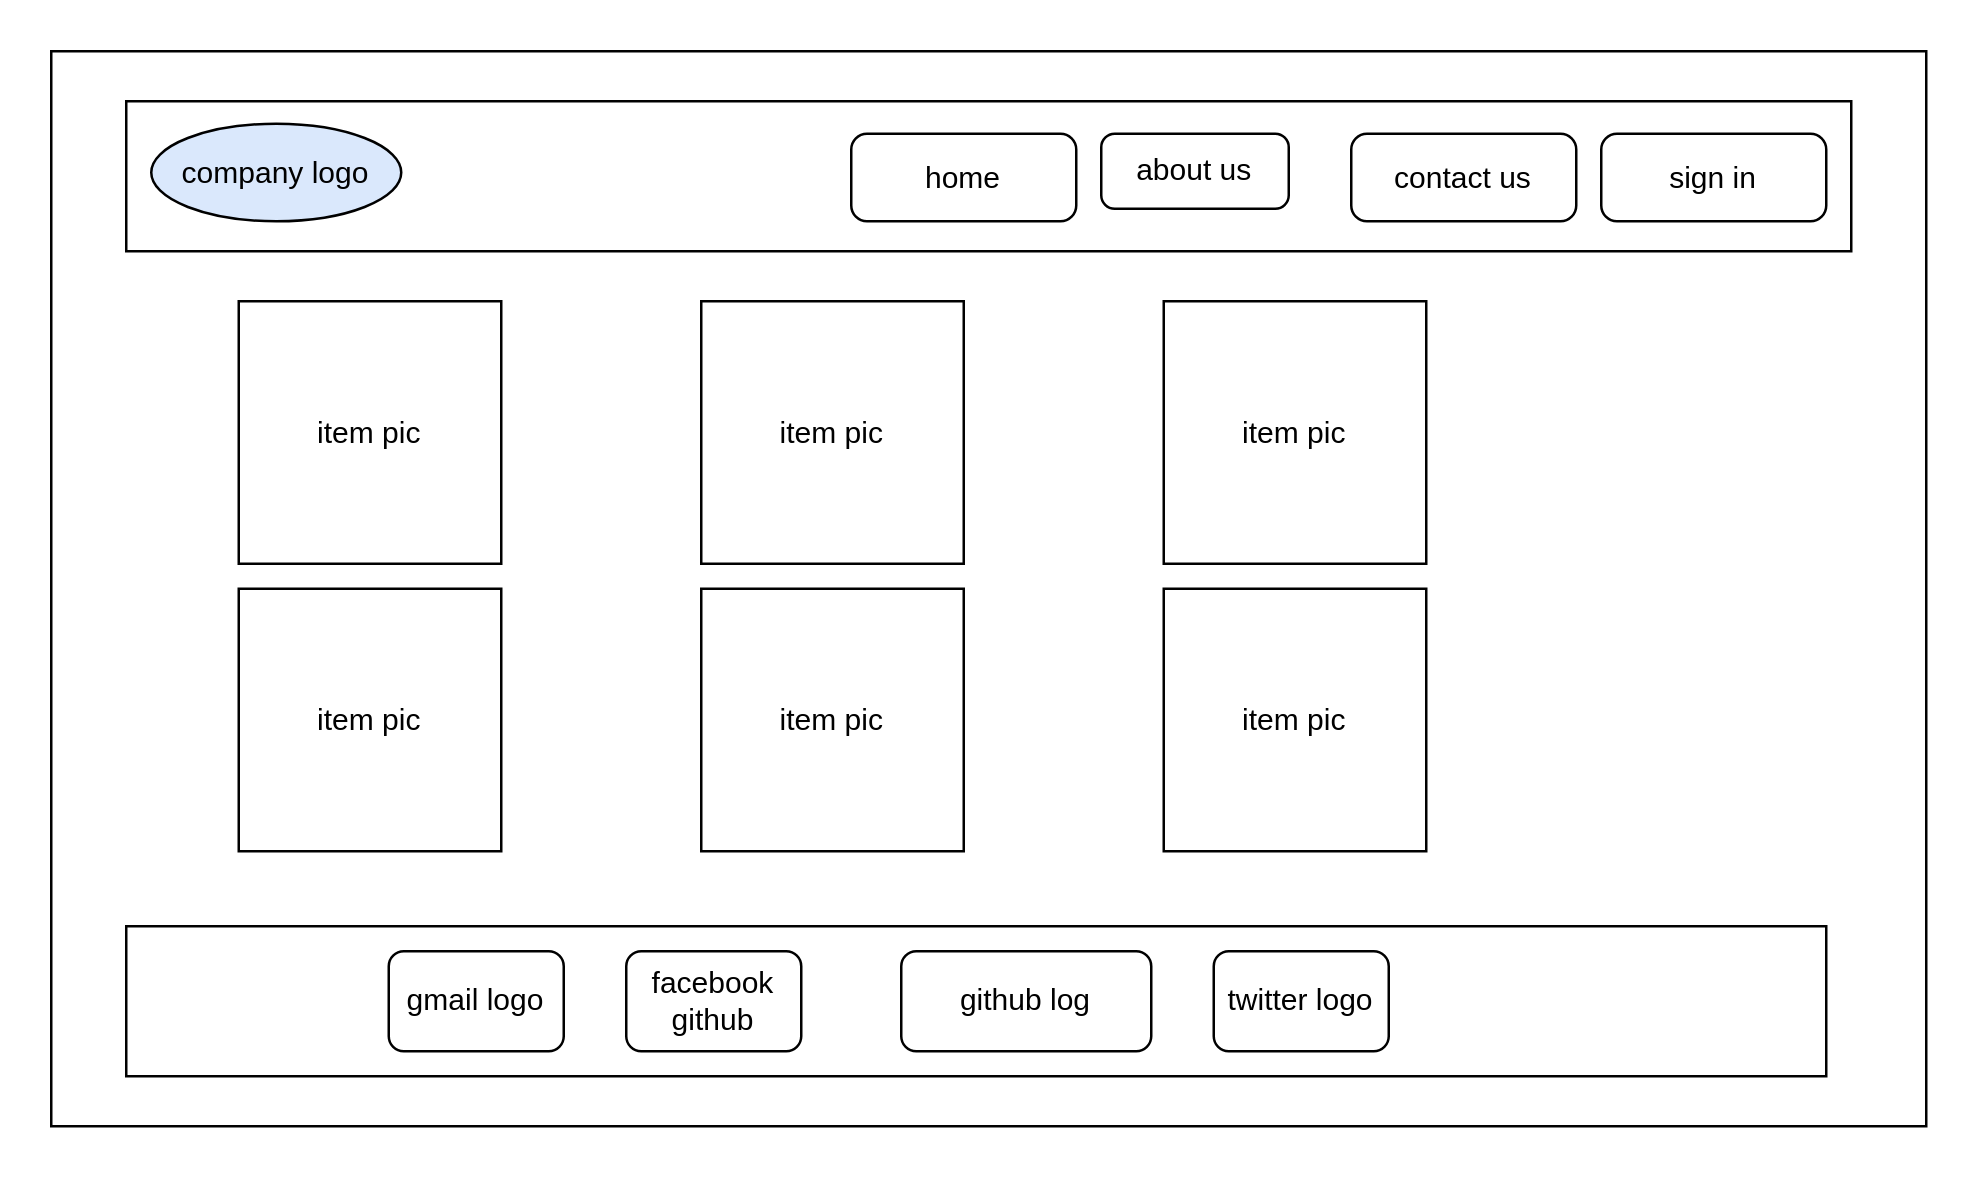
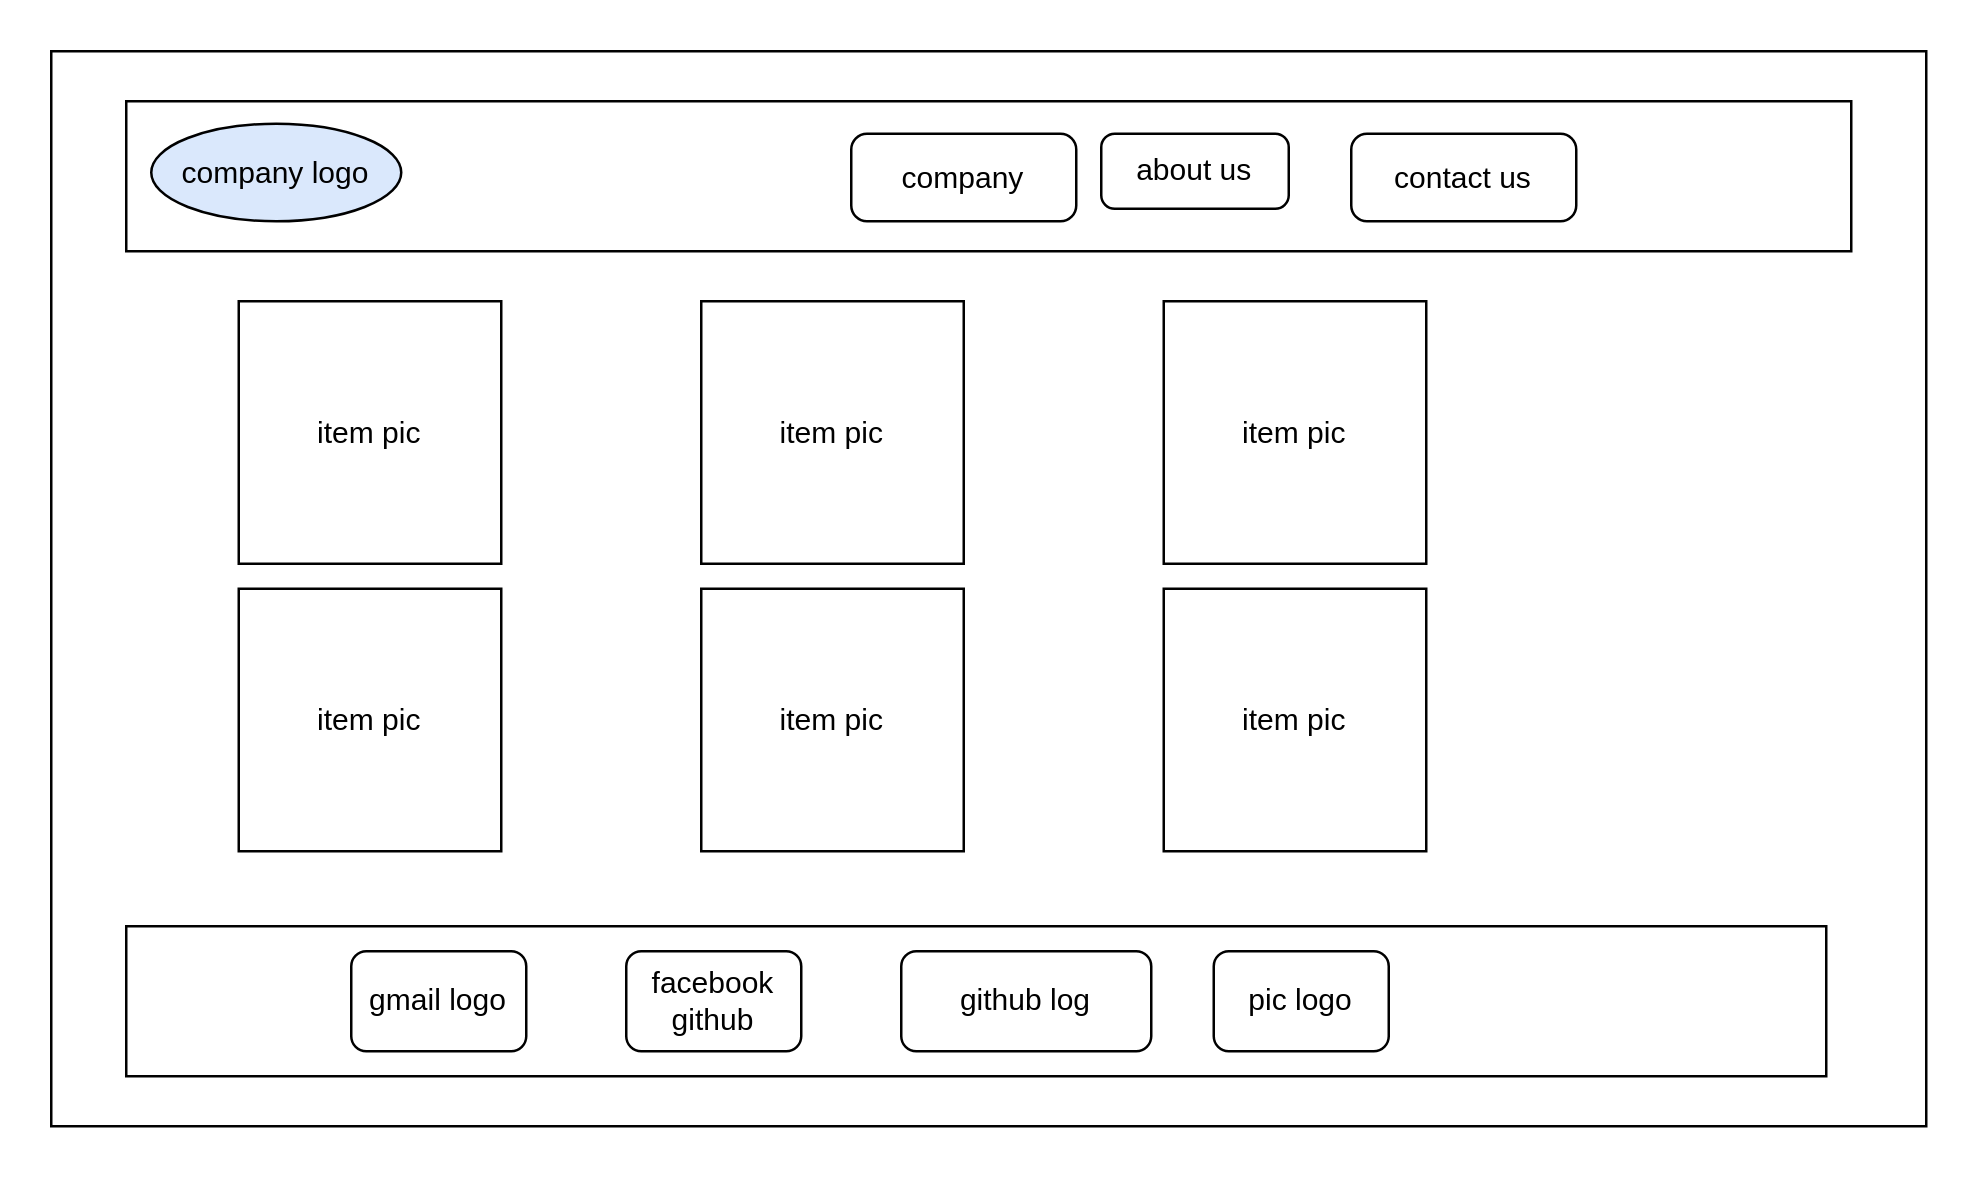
(1714, 178) -> none
(964, 179) -> (964, 179)
(476, 1001) -> (439, 1001)
(1301, 1001) -> (1301, 1001)
